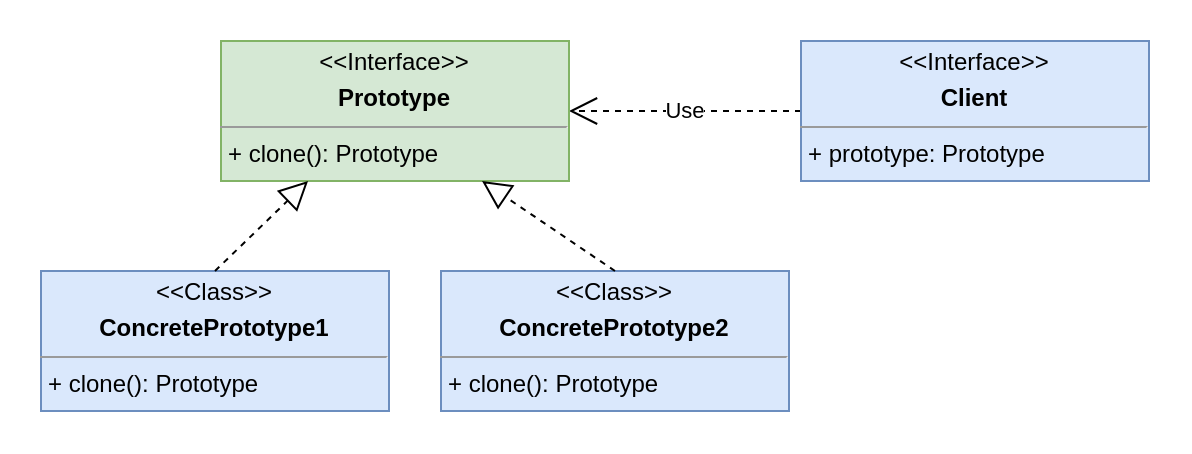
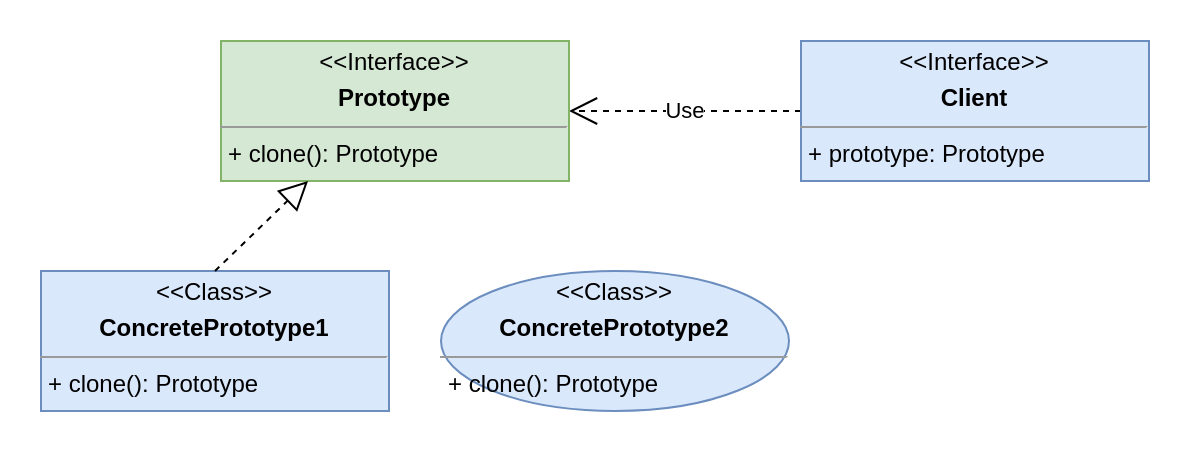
(560, 234) -> none
(615, 341) -> (615, 341)
